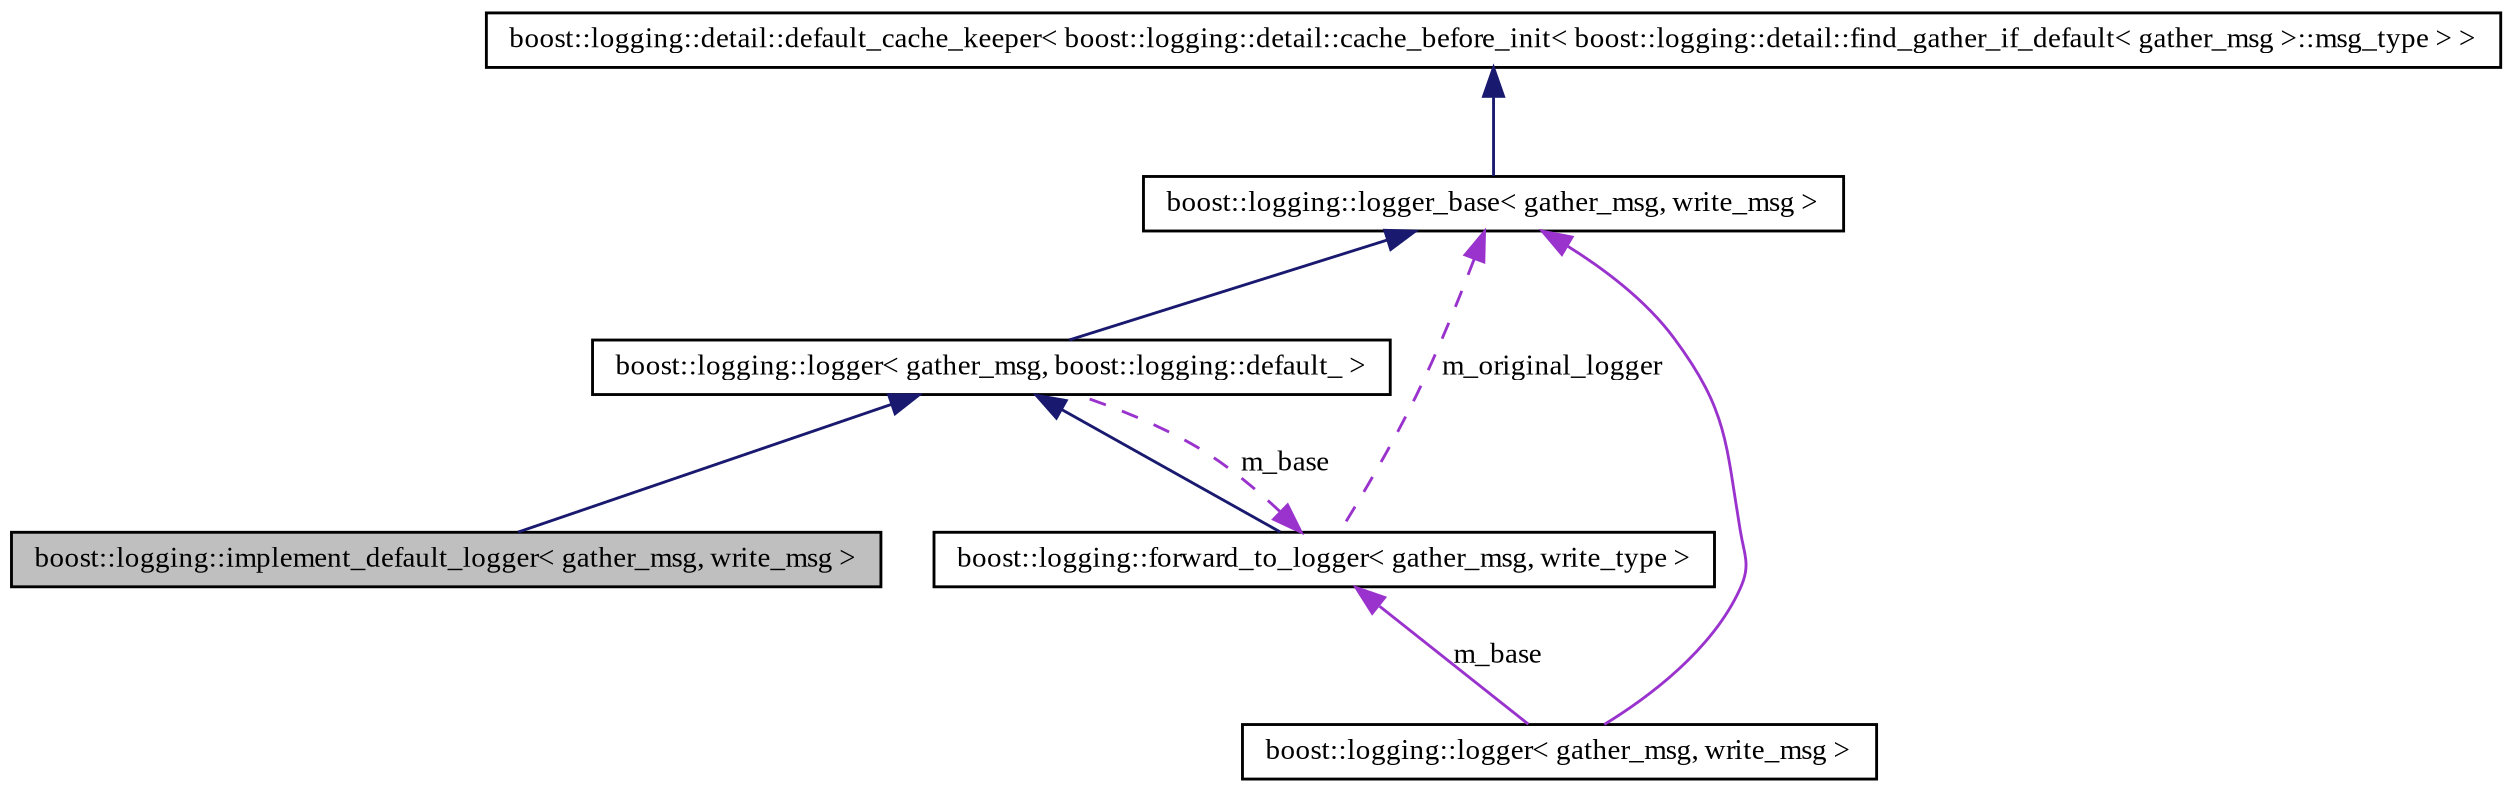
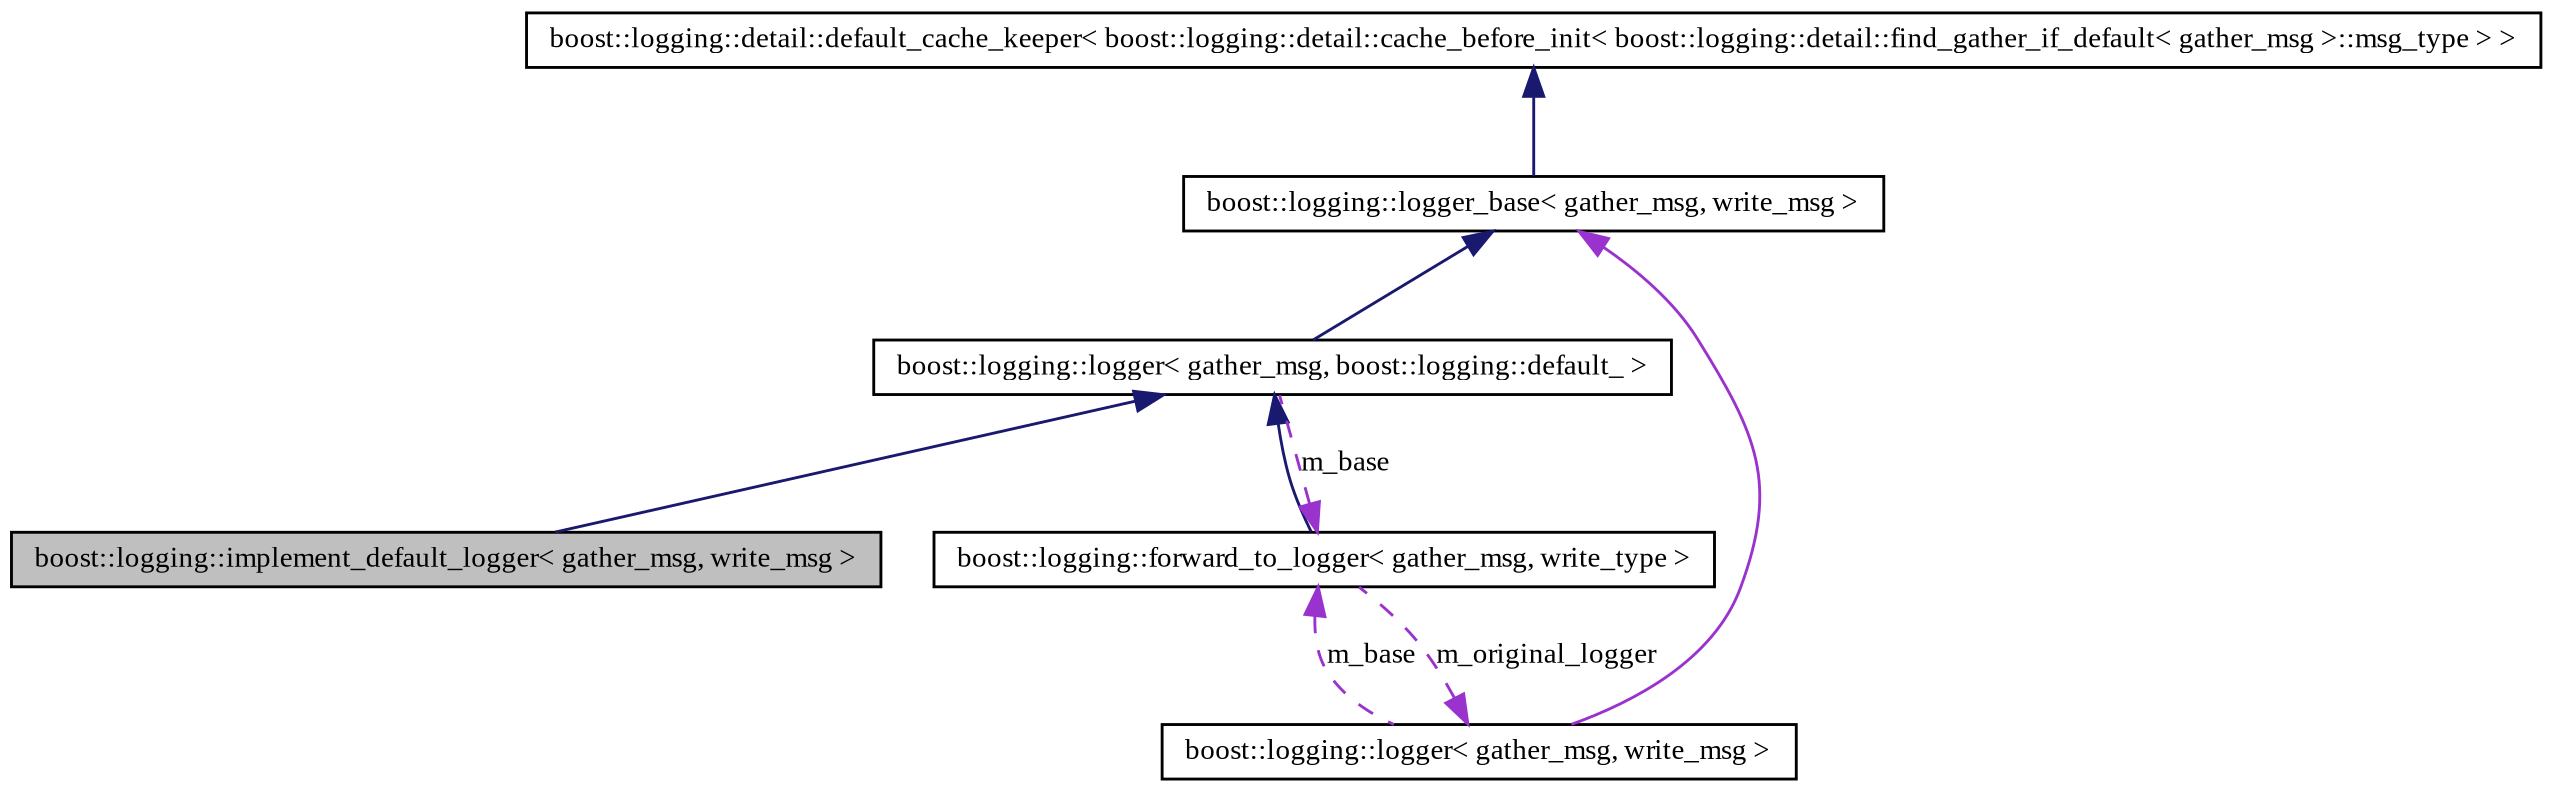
(1414, 399) -> (1413, 637)
(1454, 665) -> (1336, 683)
